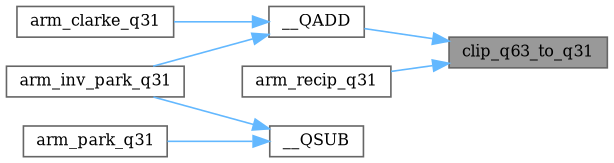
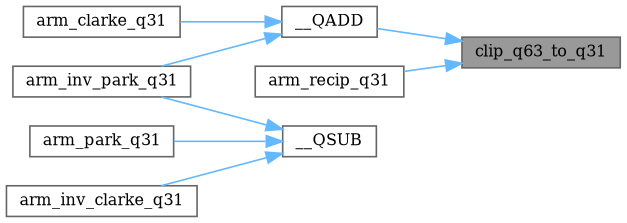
none -> (102, 201)
